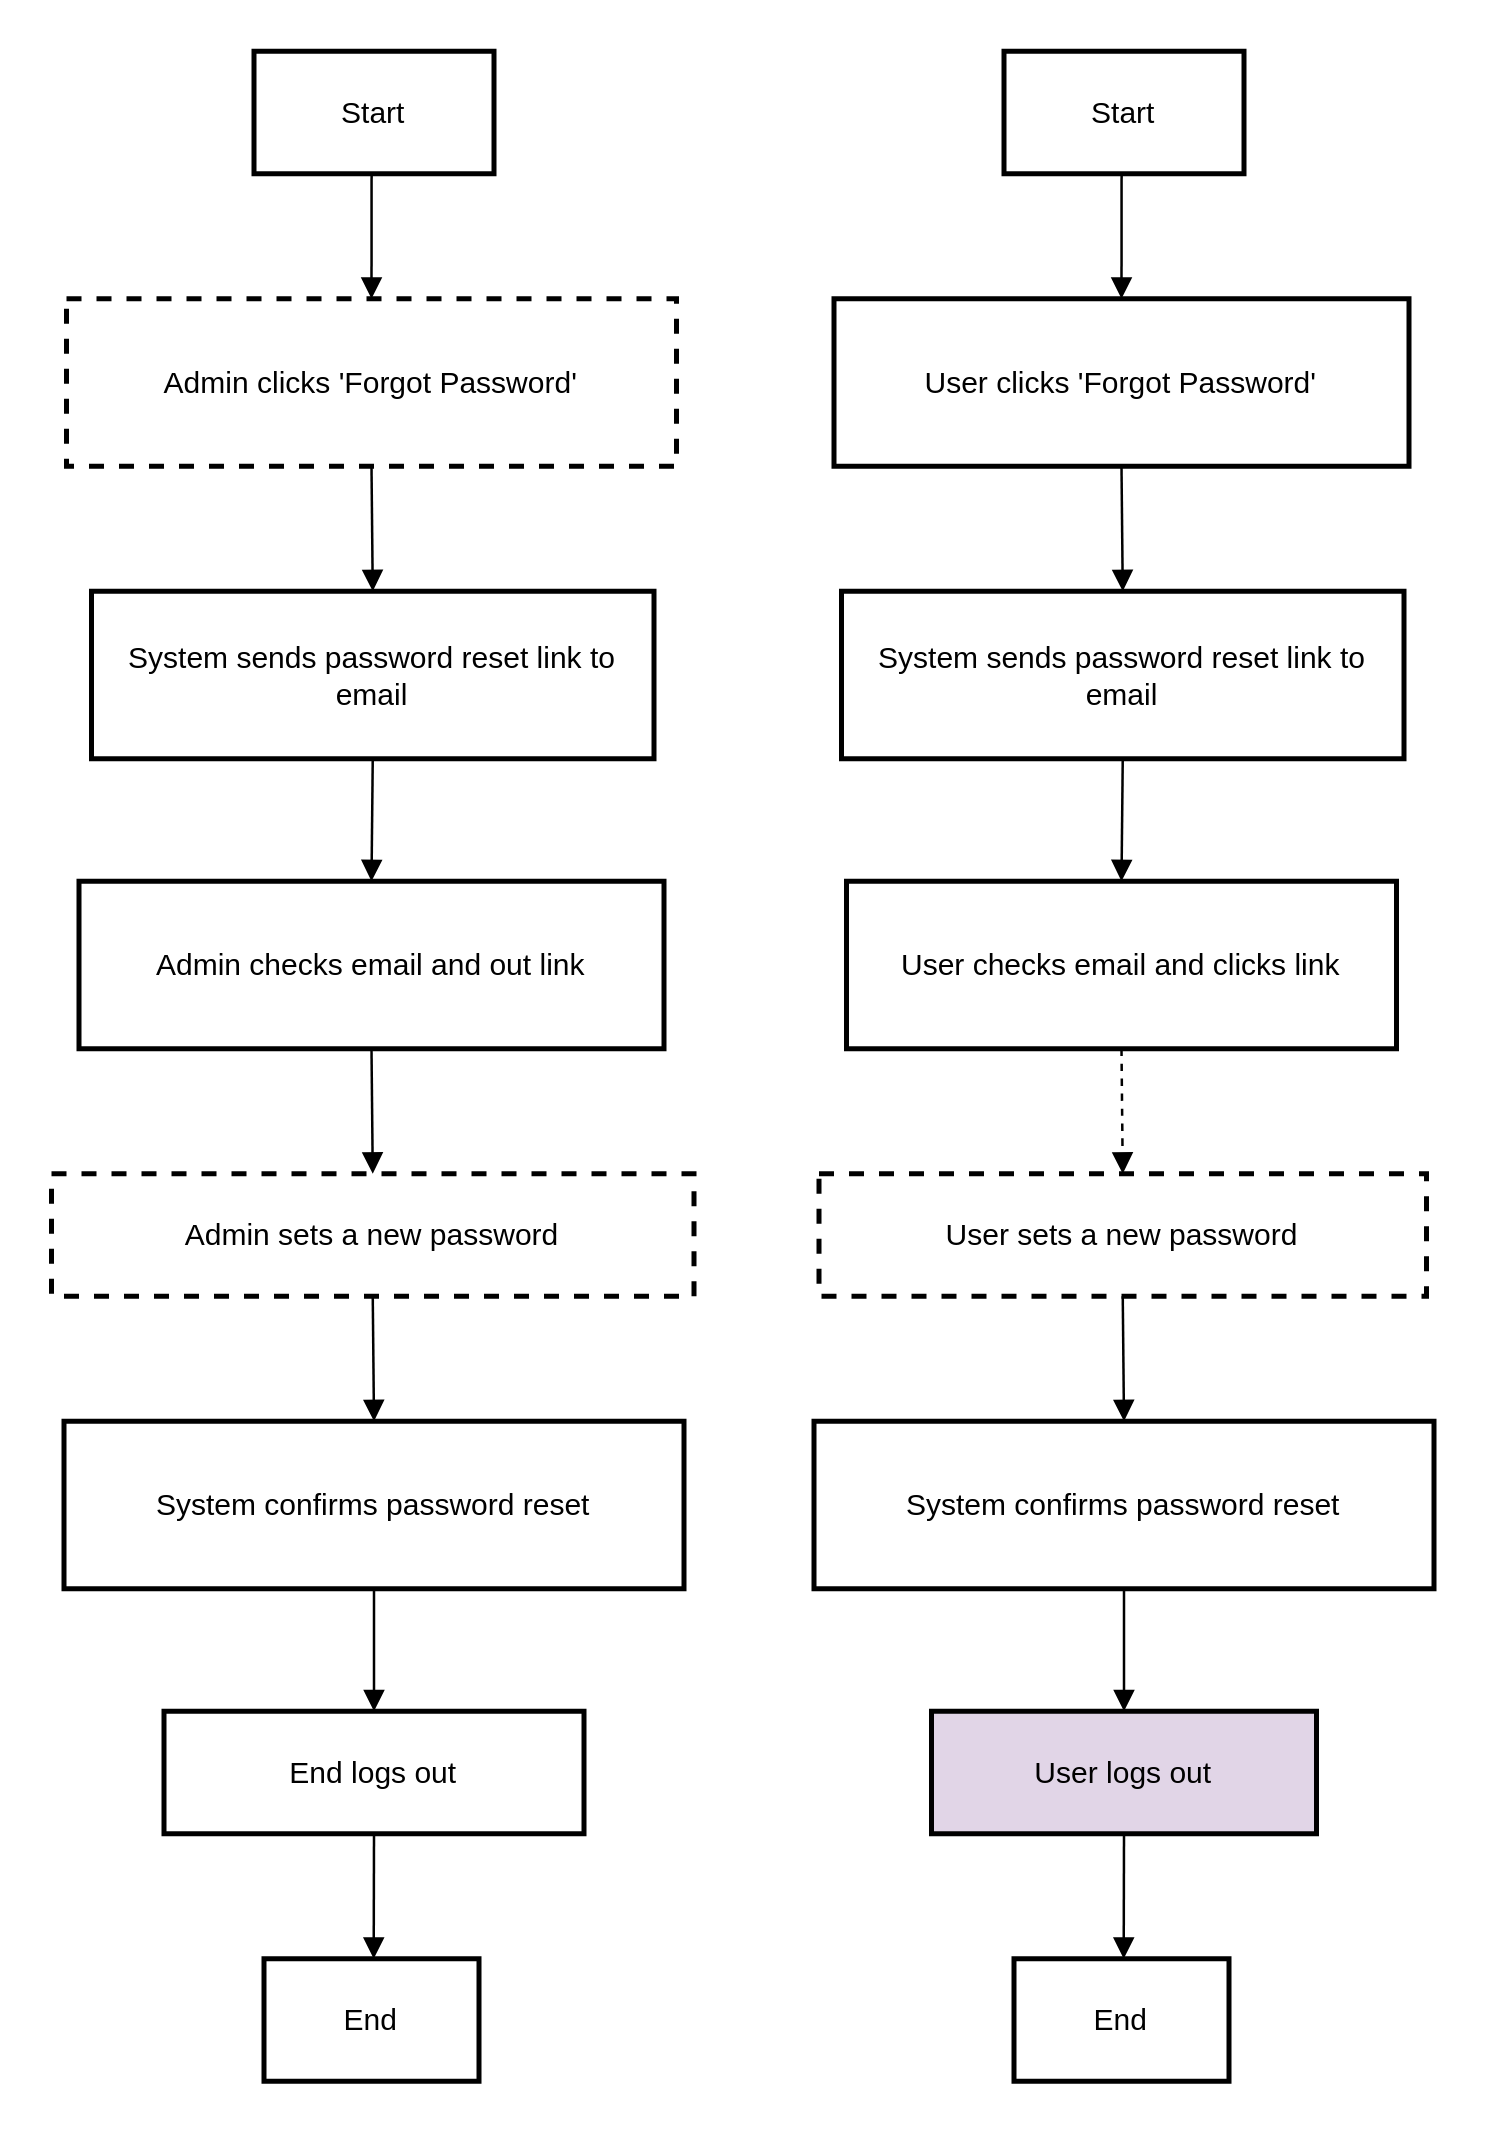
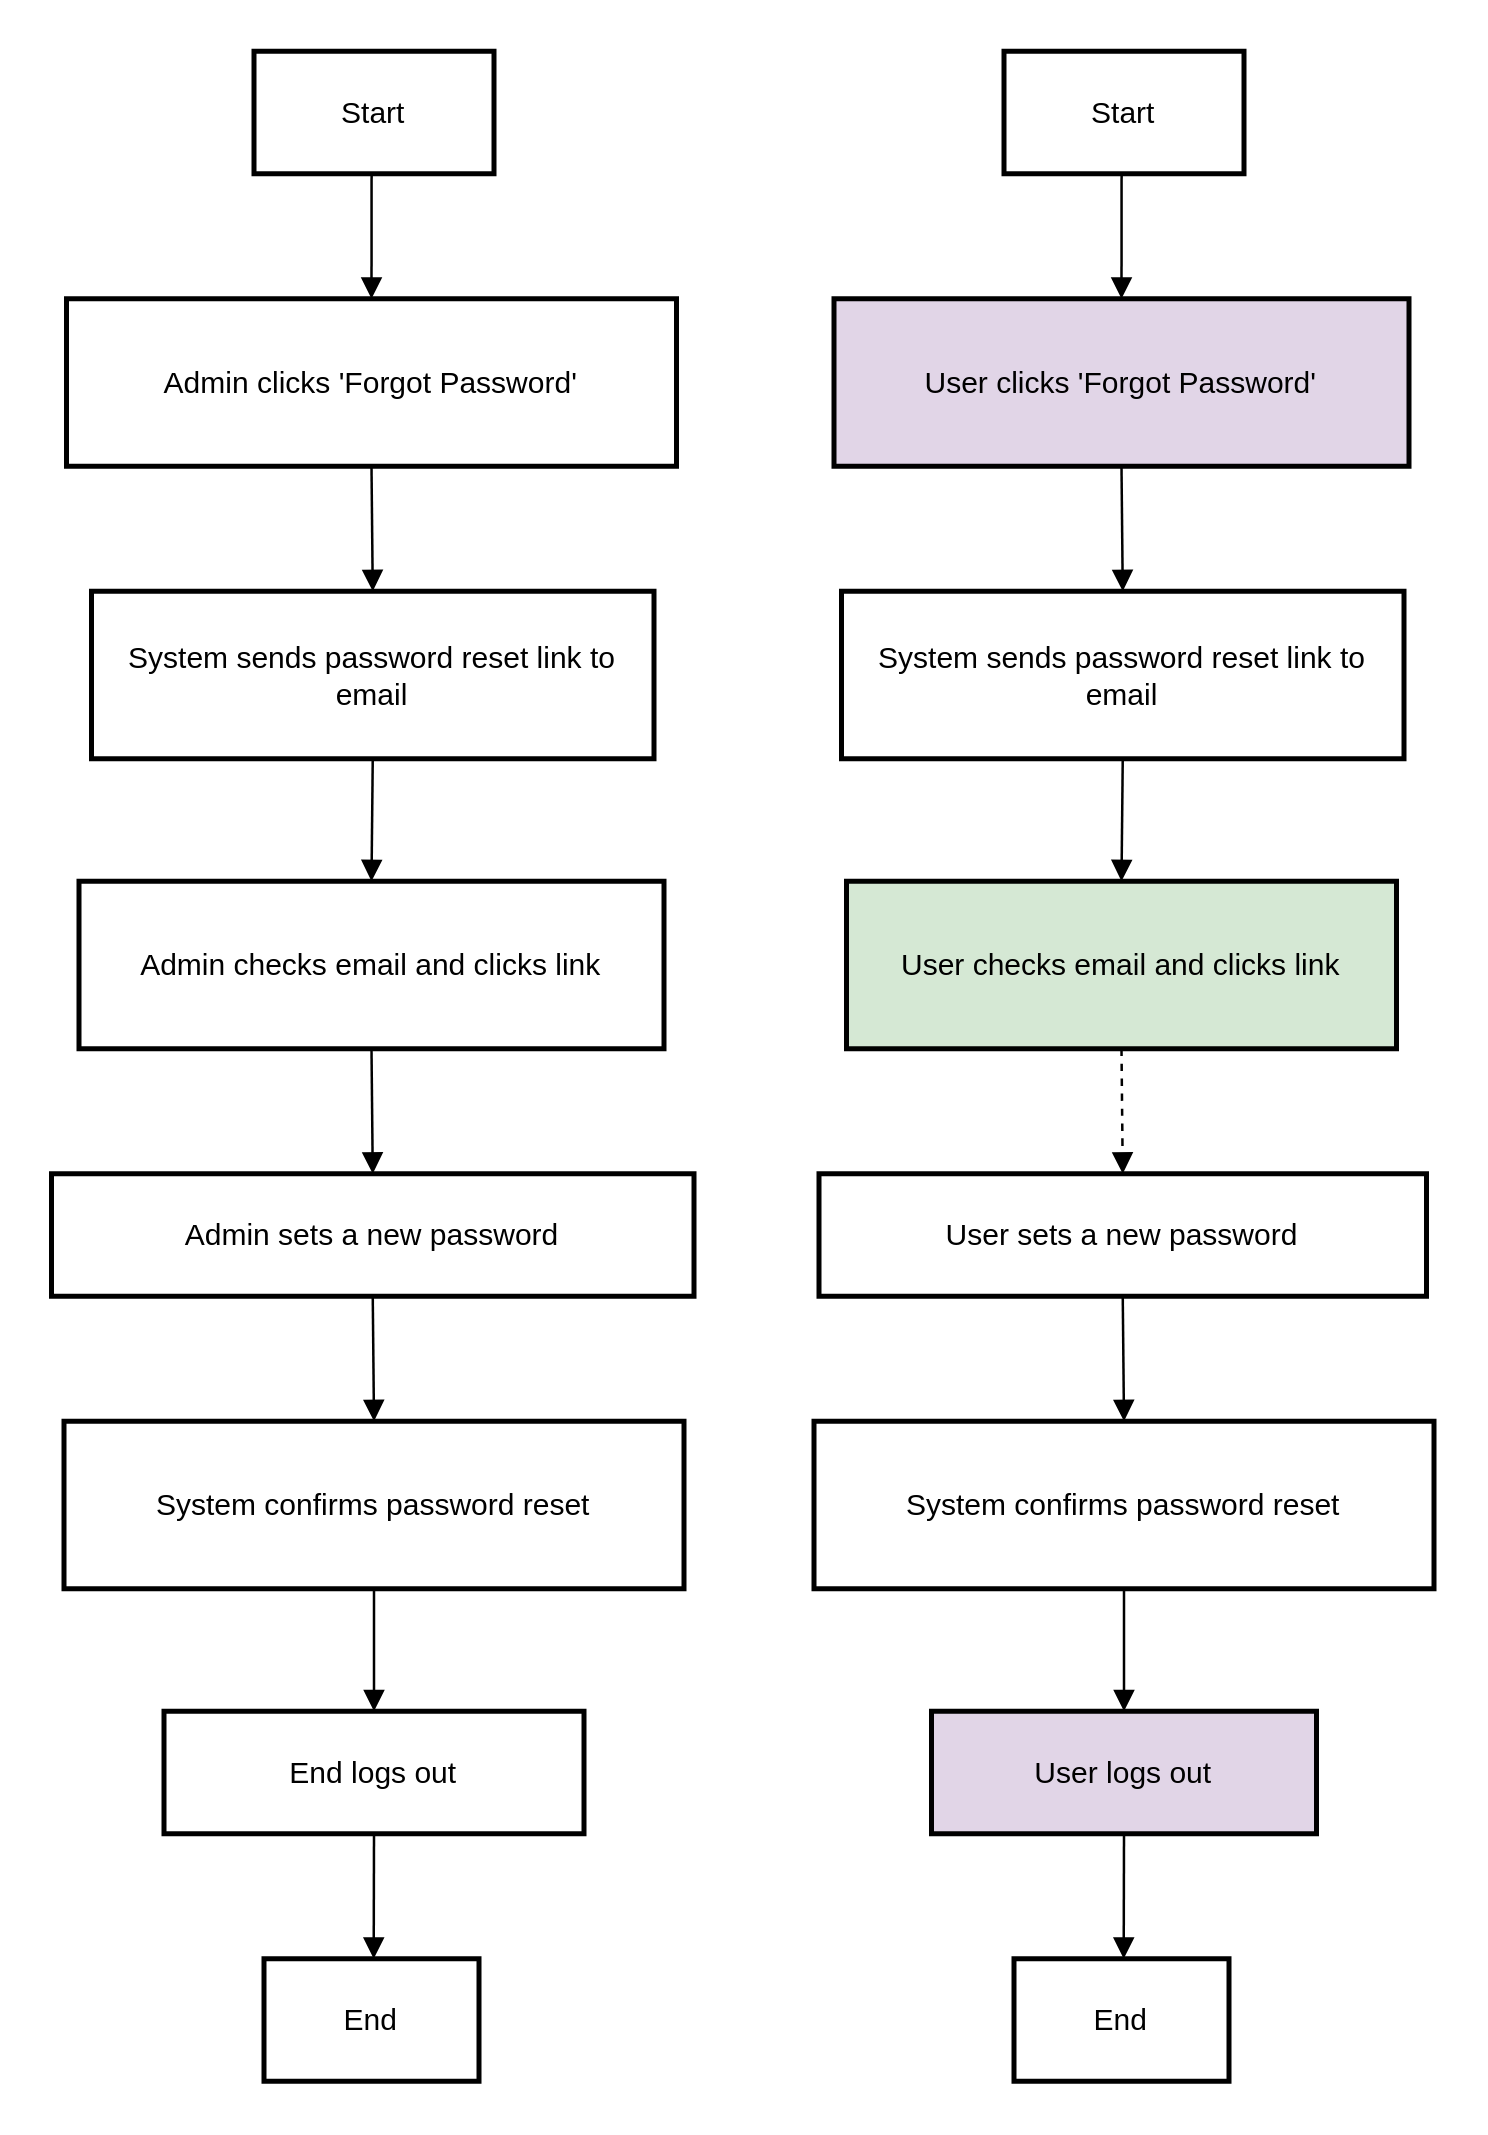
(371, 383) -> (371, 383)
(1121, 383) -> (1121, 383)
(1121, 965) -> (1121, 965)
(371, 966) -> (371, 966)
(373, 1235) -> (373, 1235)
(1123, 1235) -> (1123, 1235)
